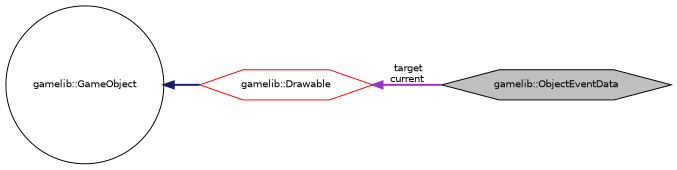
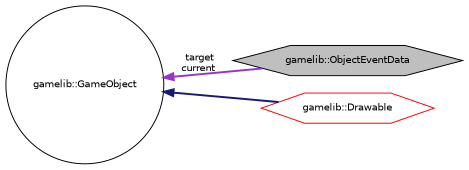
(412, 85) -> (218, 73)
